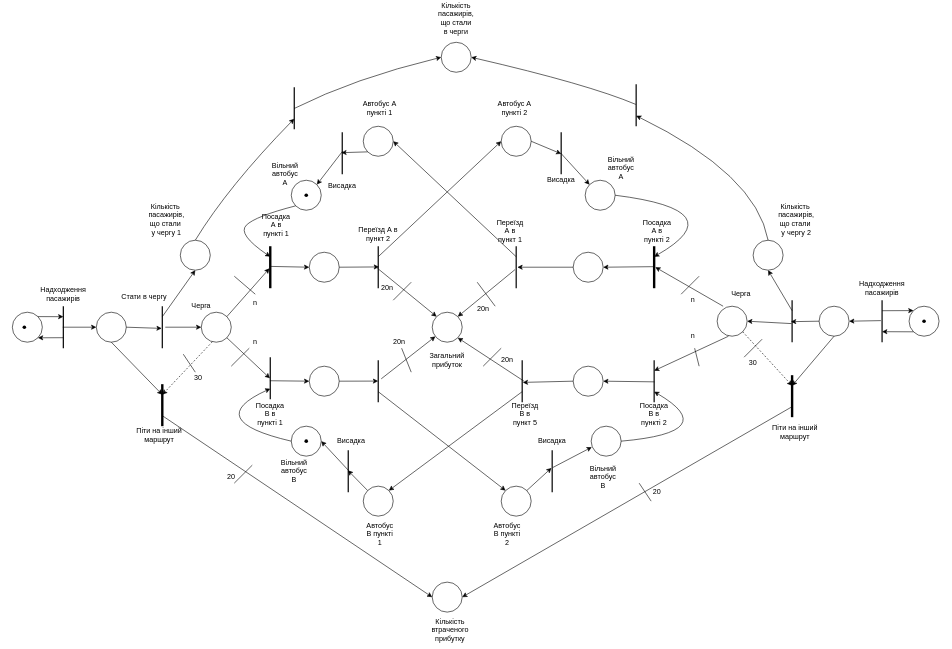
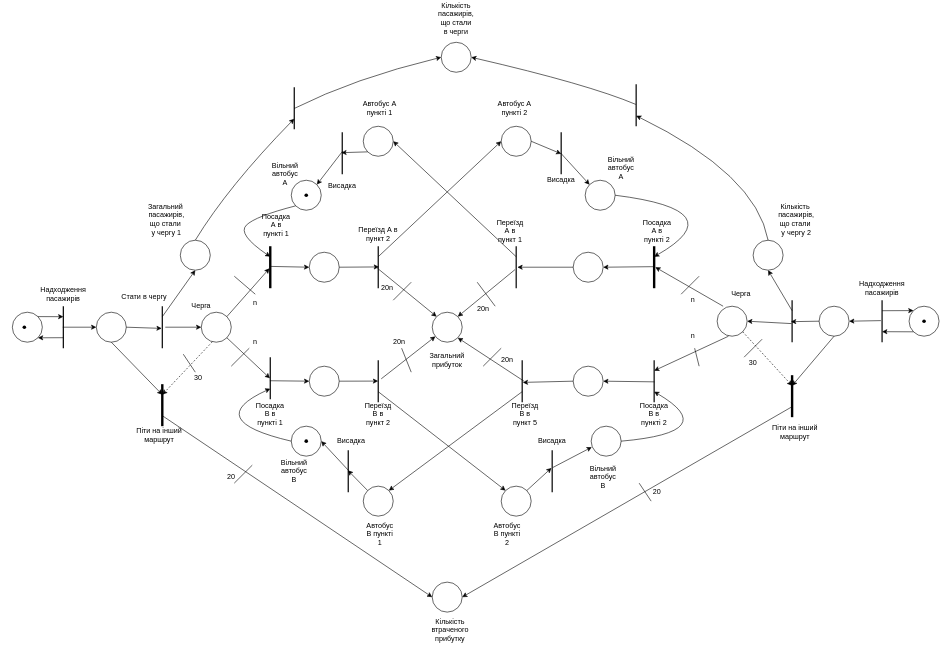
(166, 219) -> (166, 219)
none -> (378, 414)
